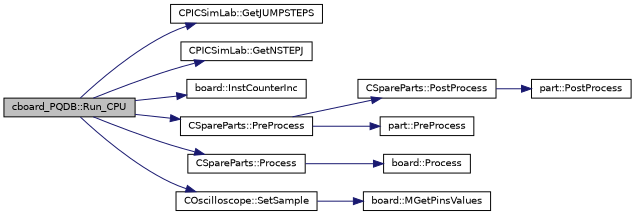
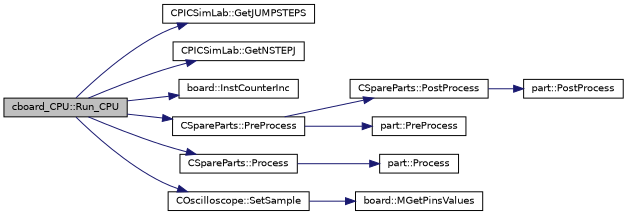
(70, 107) -> (66, 107)
(427, 164) -> (419, 164)
